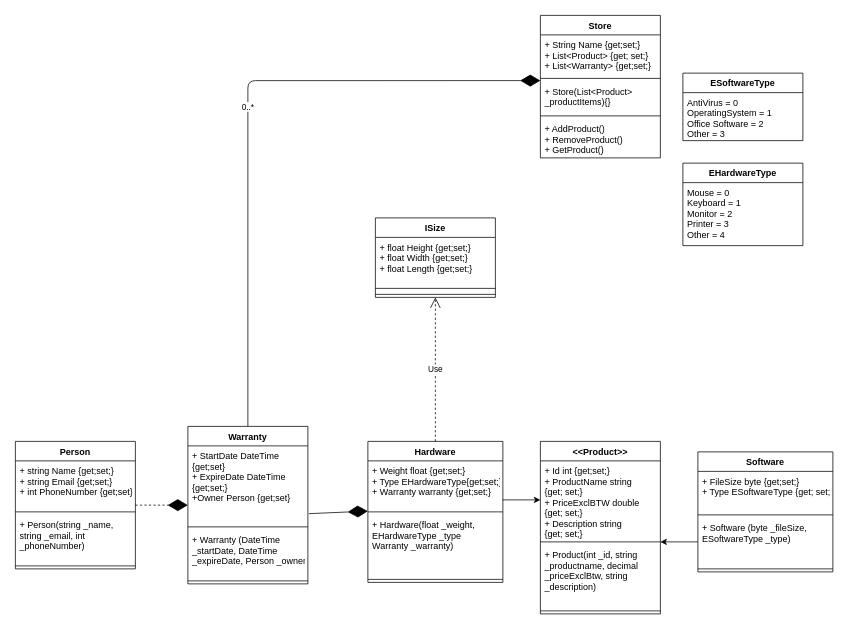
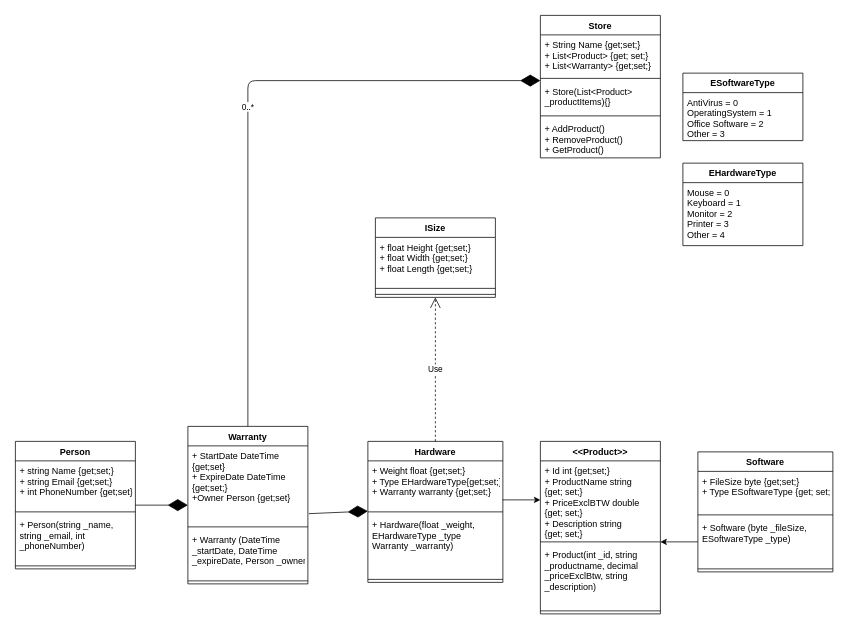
(152, 505) -> (152, 505)
